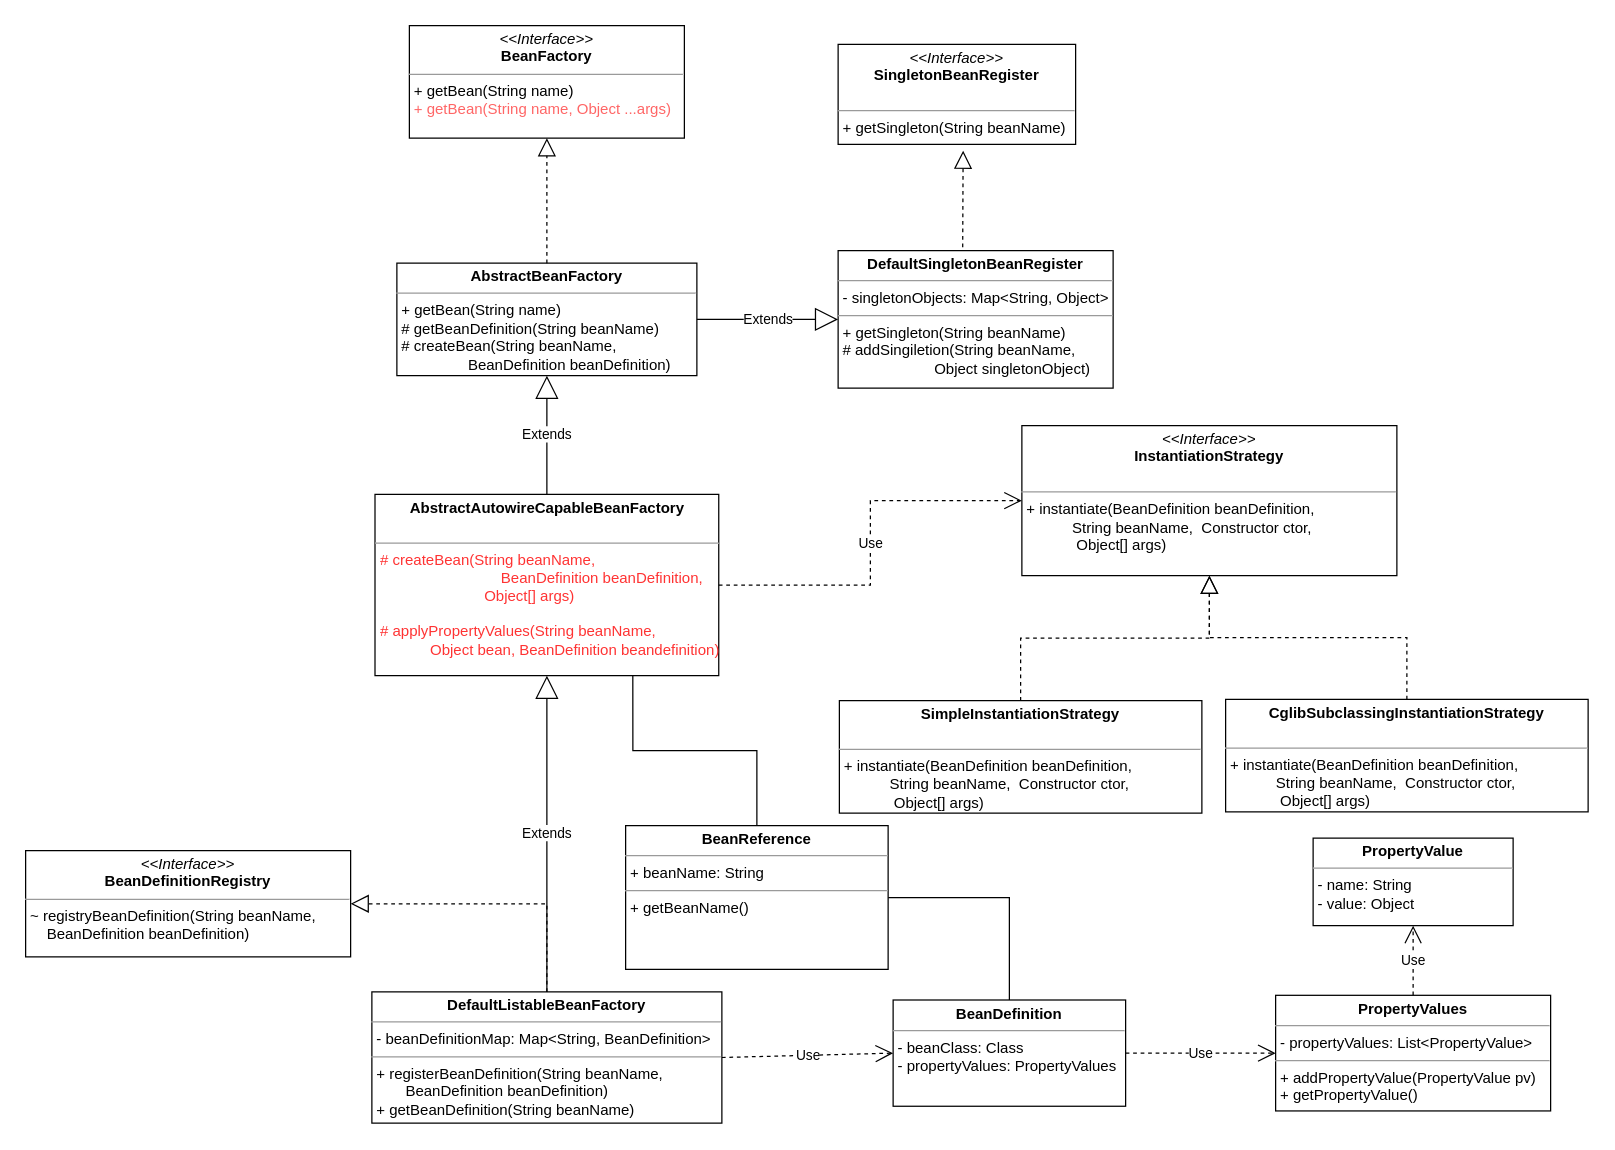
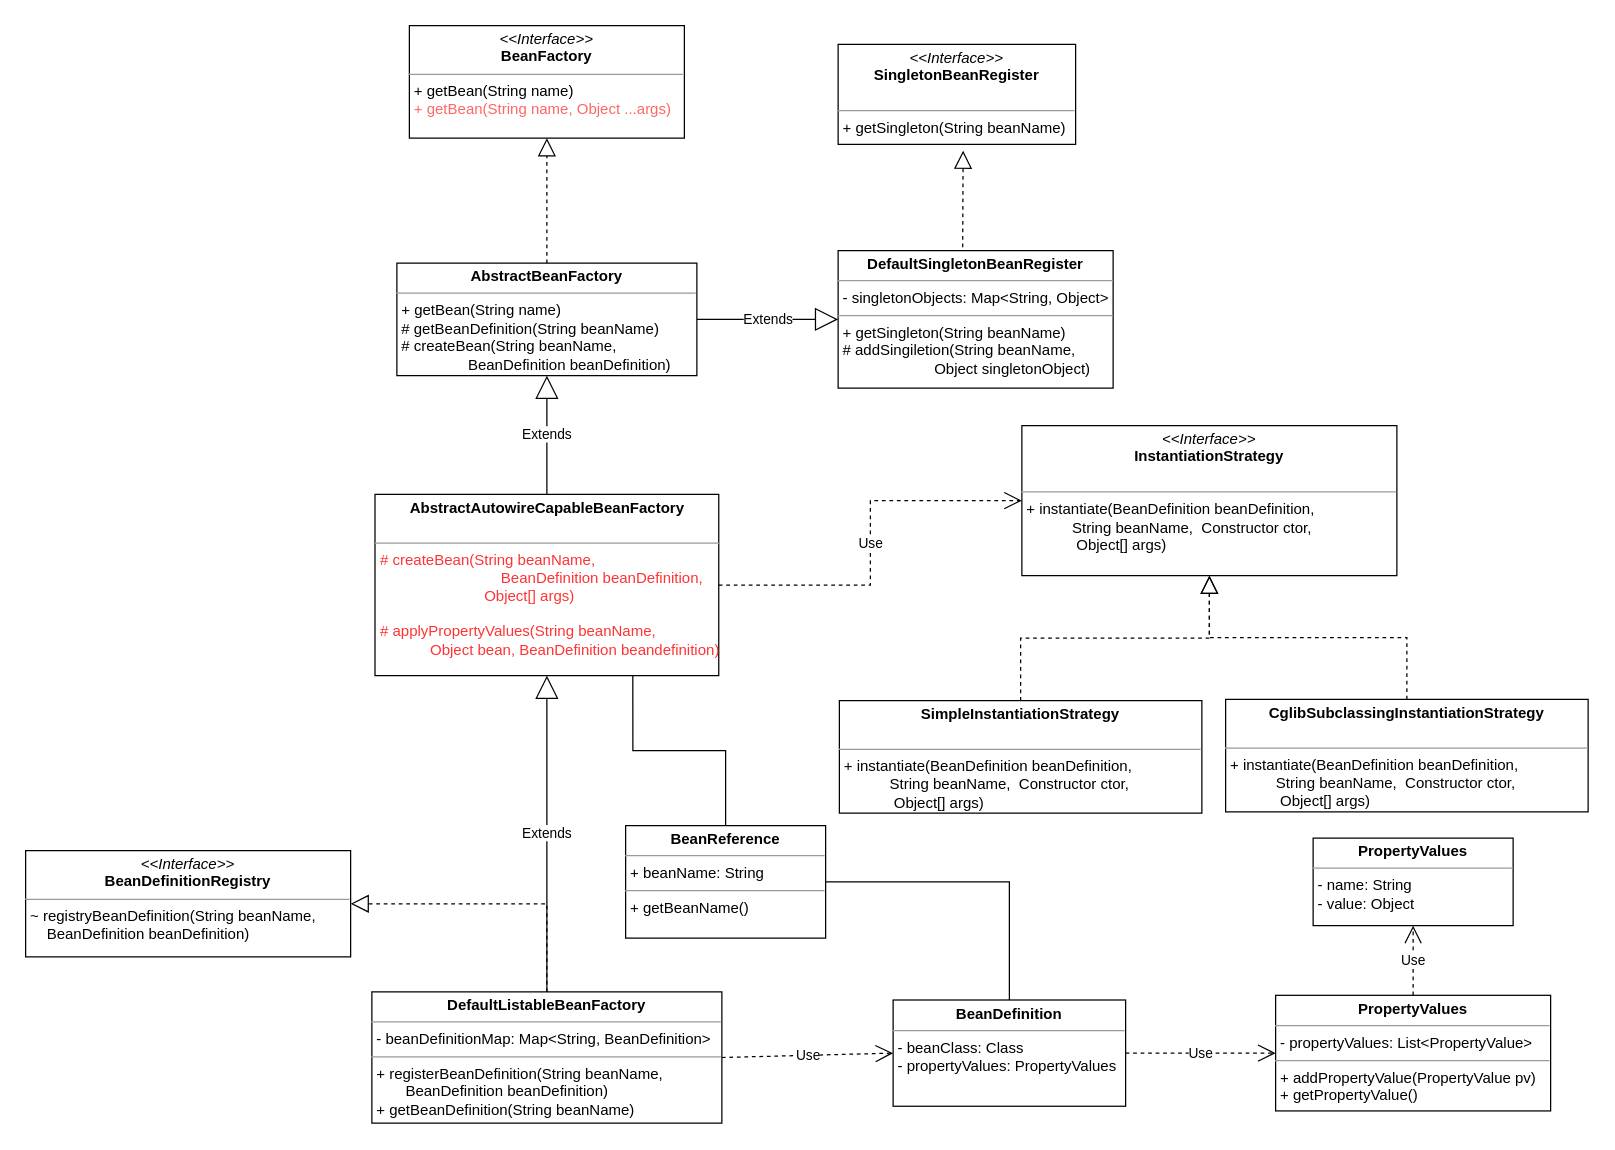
(1368, 865) -> (1370, 865)
(757, 898) -> (726, 882)
